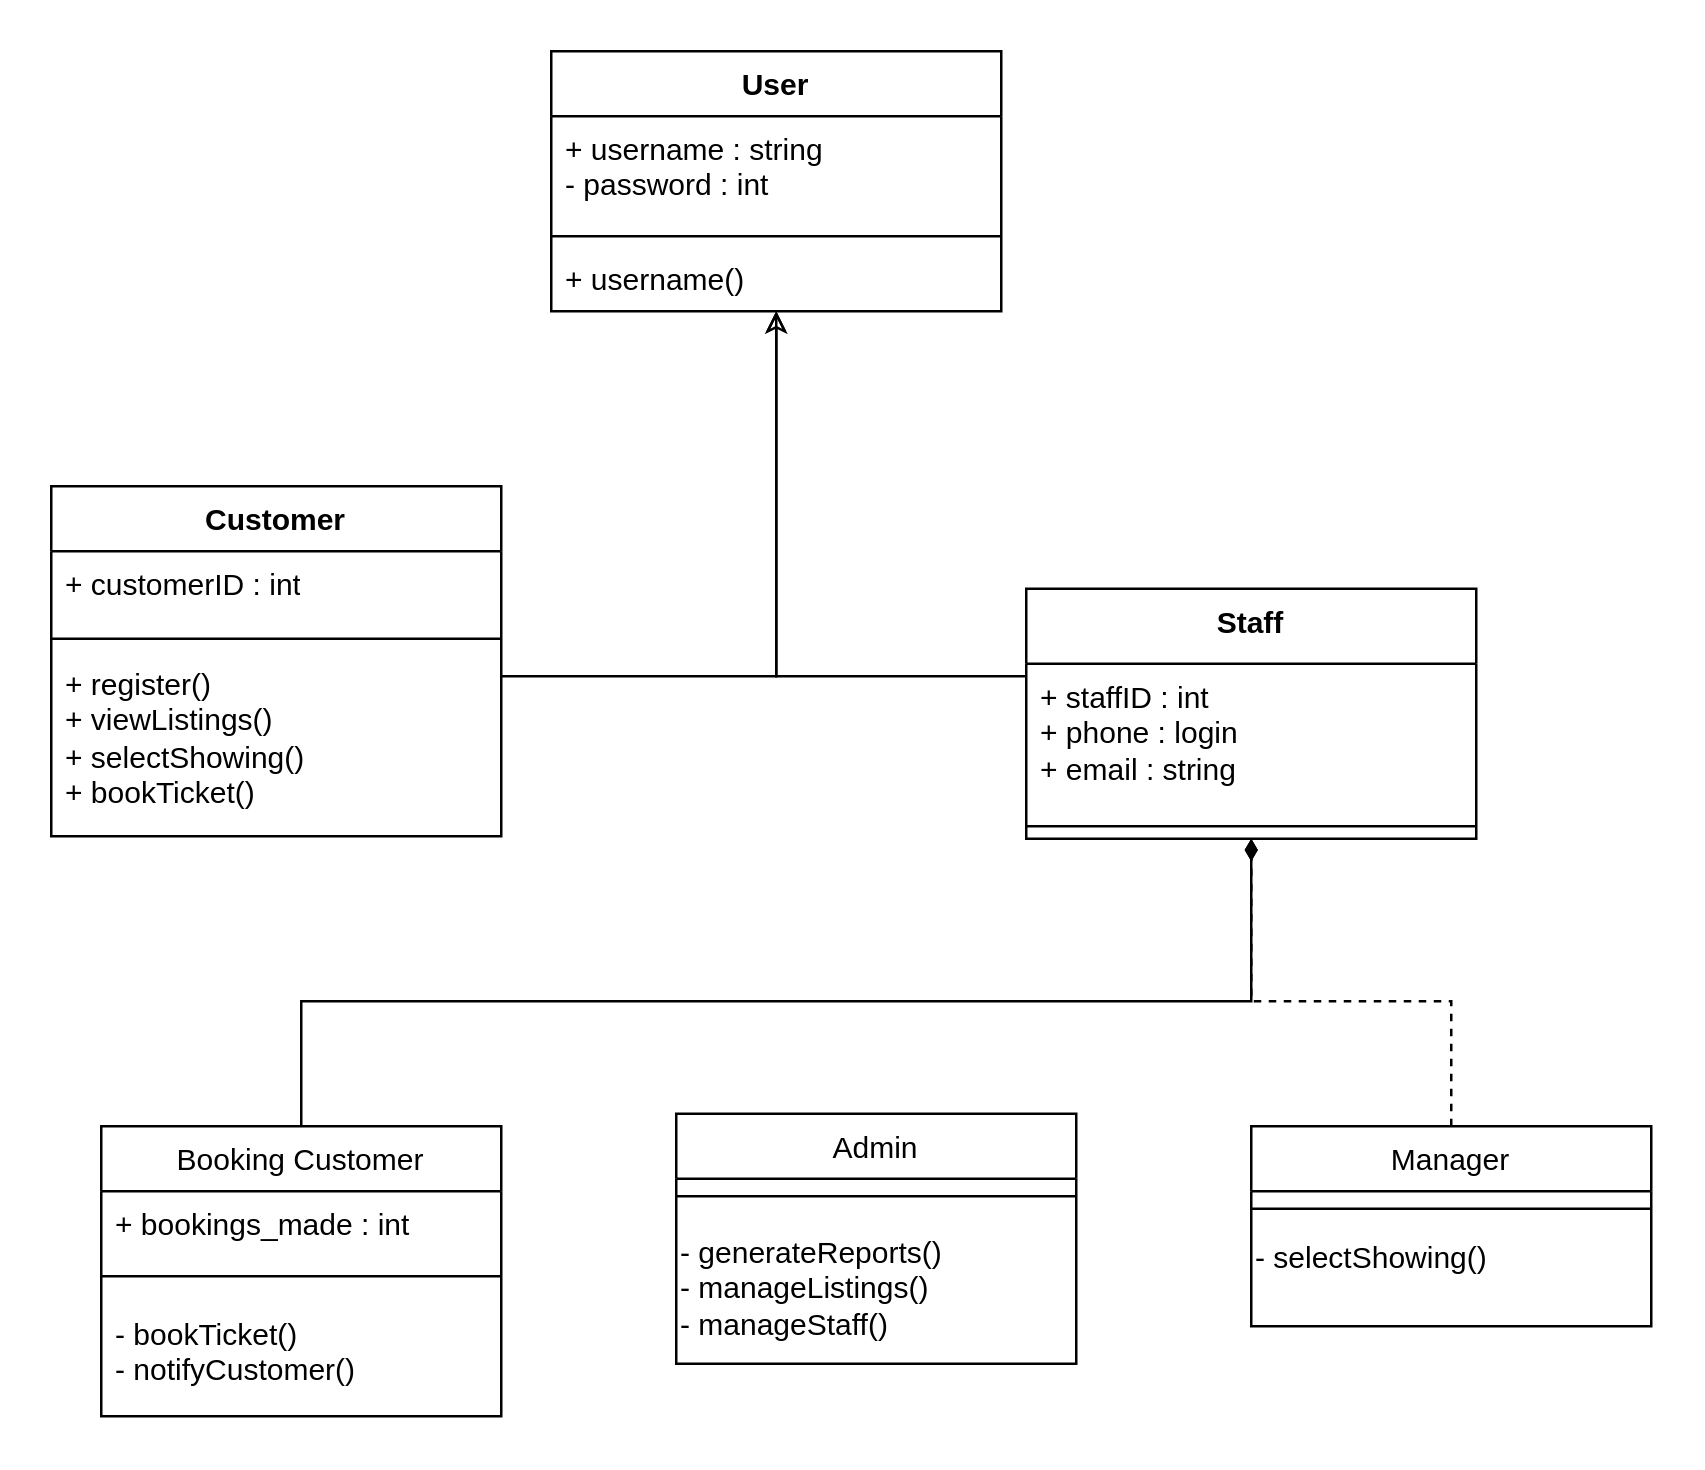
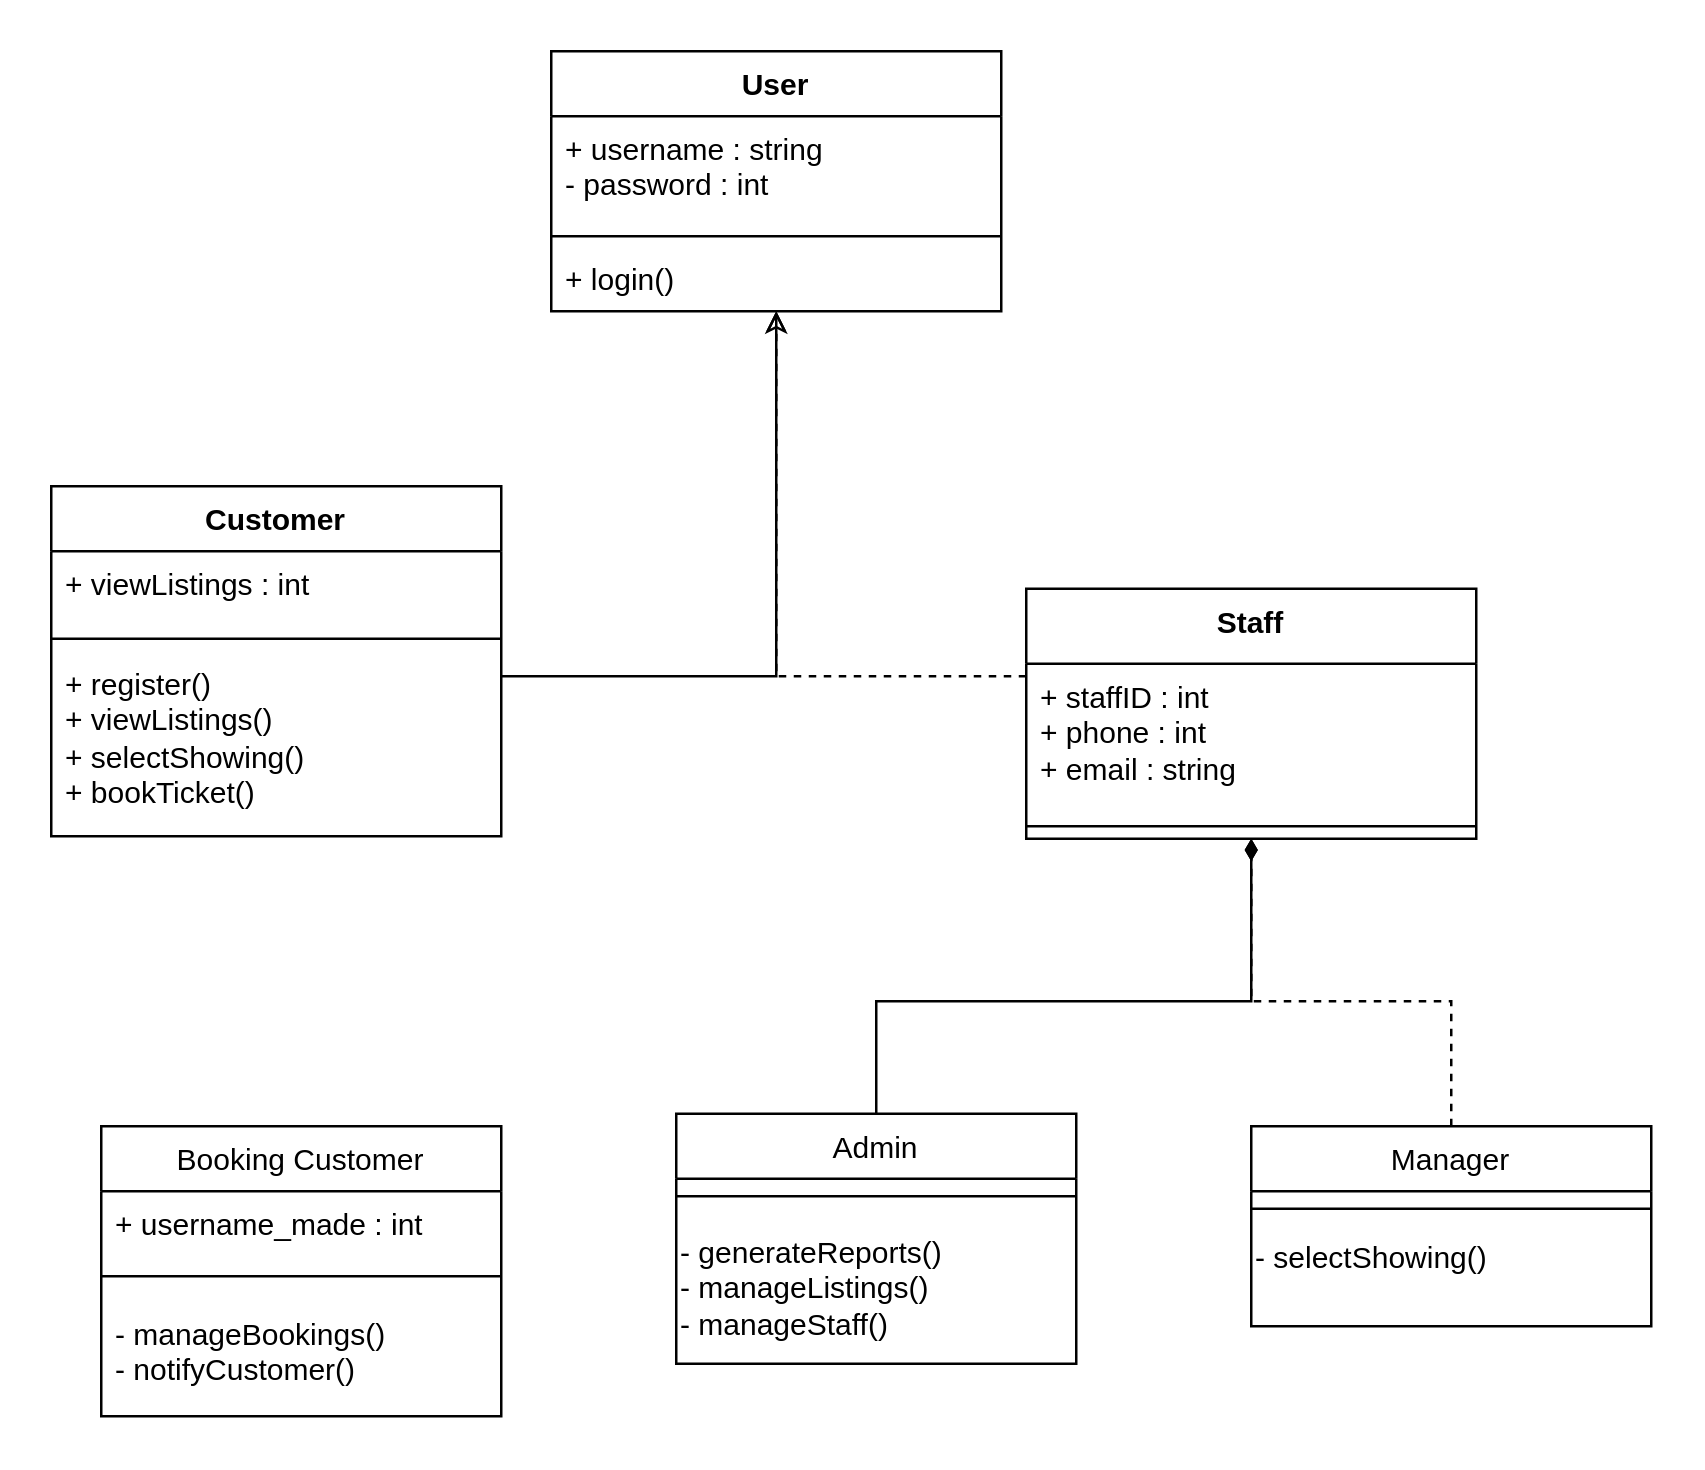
(663, 282) -> (630, 282)
(198, 587) -> (203, 587)
(900, 676) -> (900, 676)
(1148, 735) -> (1148, 735)
(523, 1001) -> none
none -> (876, 1060)
(269, 1227) -> (273, 1227)
(225, 1335) -> (258, 1335)
